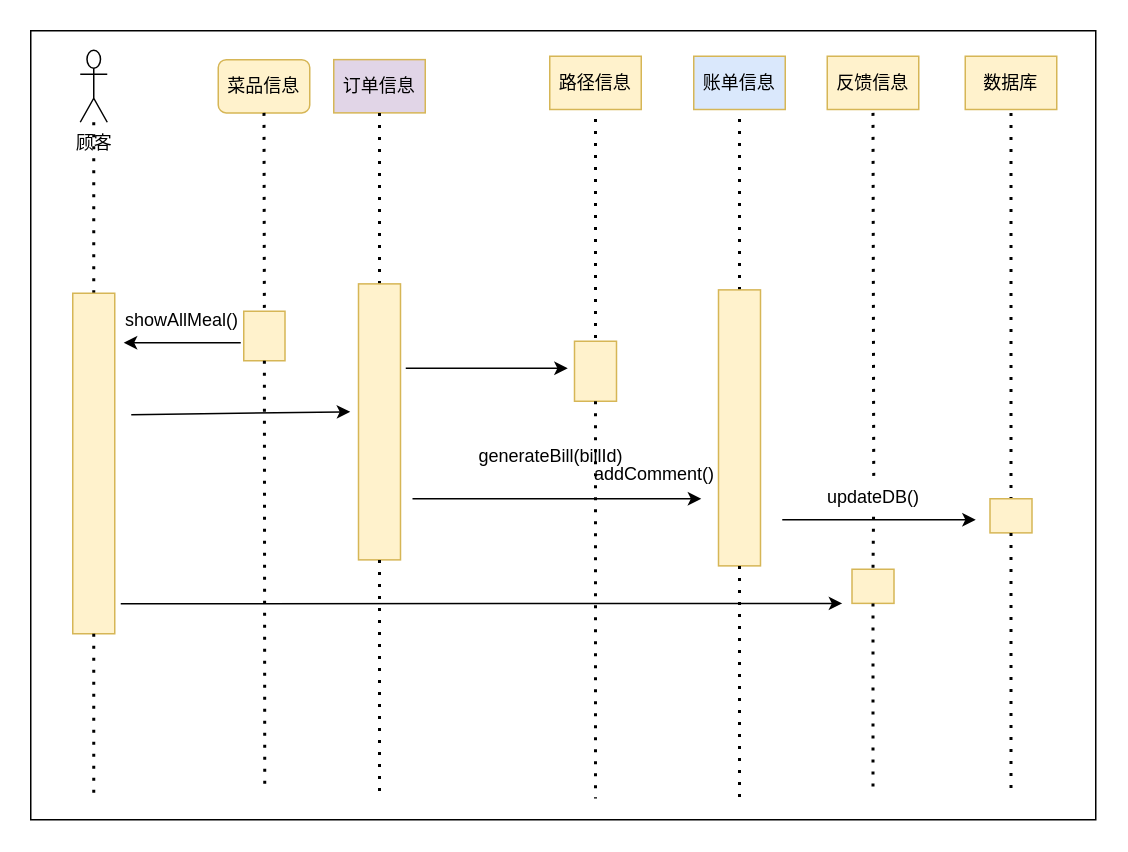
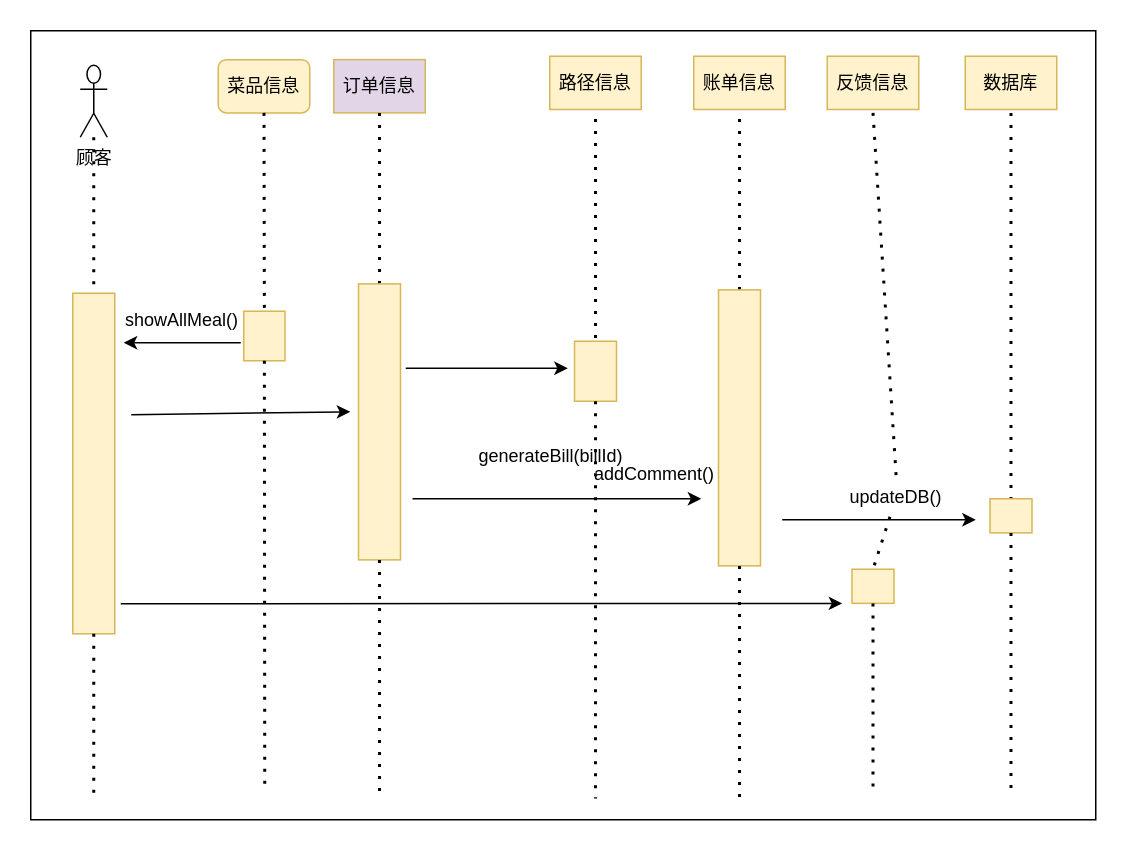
(740, 83) -> (740, 83)
(94, 86) -> (94, 101)
(874, 497) -> (896, 497)
